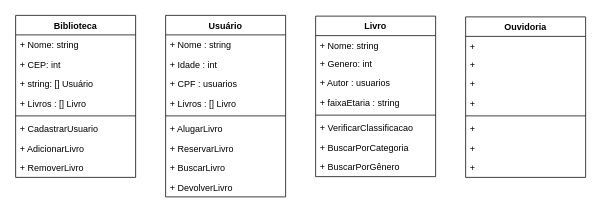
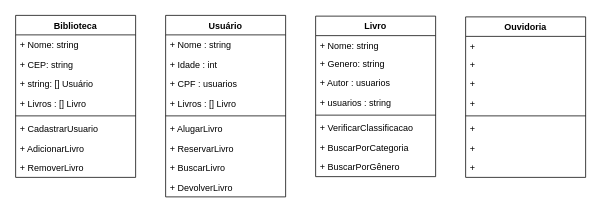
(348, 64) -> (355, 64)
(40, 65) -> (48, 65)
(367, 103) -> (360, 103)
